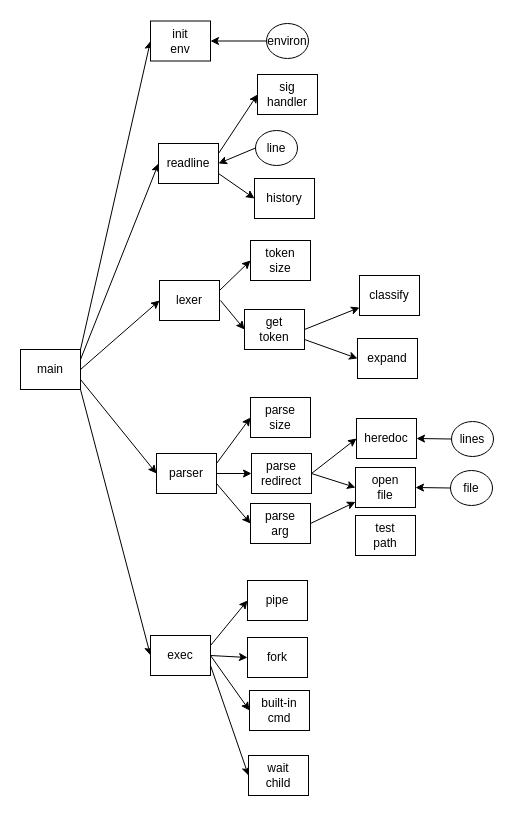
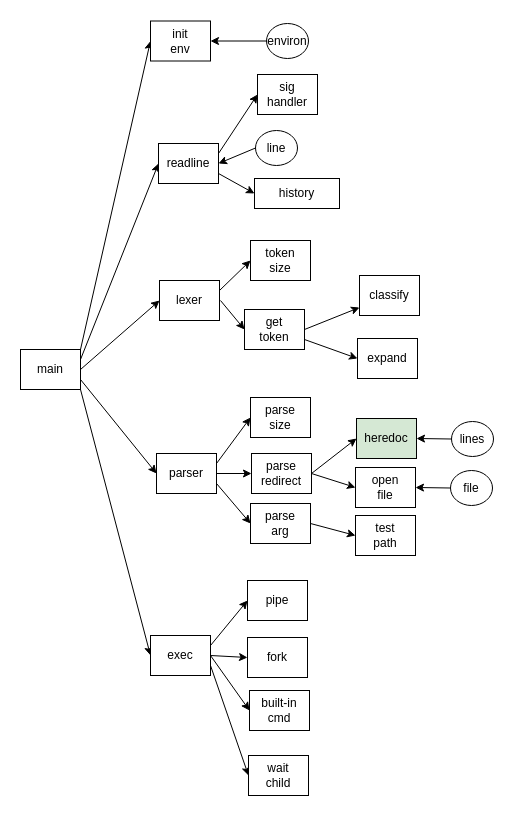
(285, 199) -> (297, 194)
(387, 439) -> (387, 439)
(330, 514) -> (330, 529)
